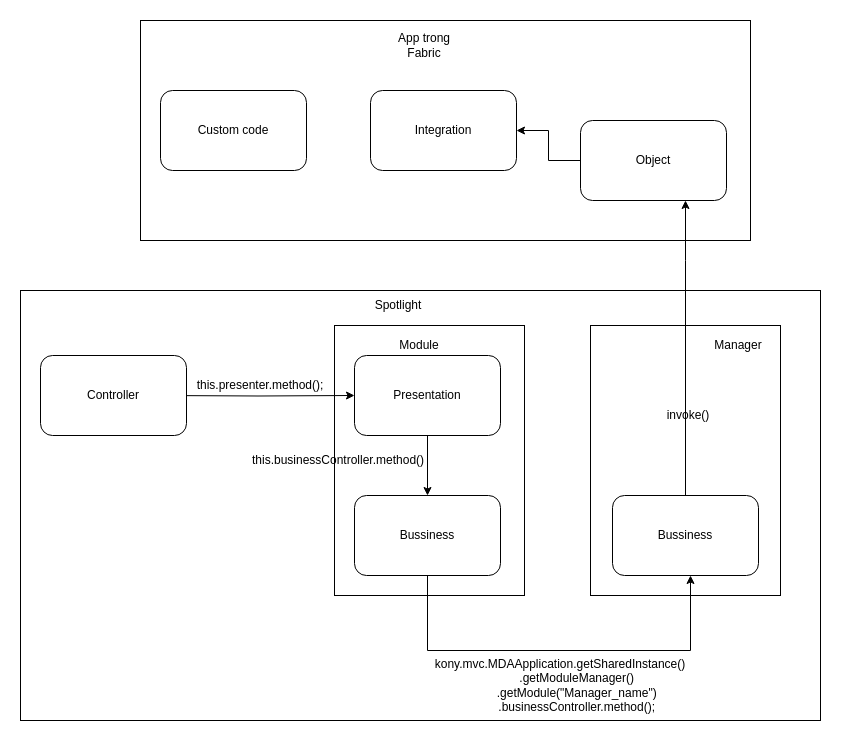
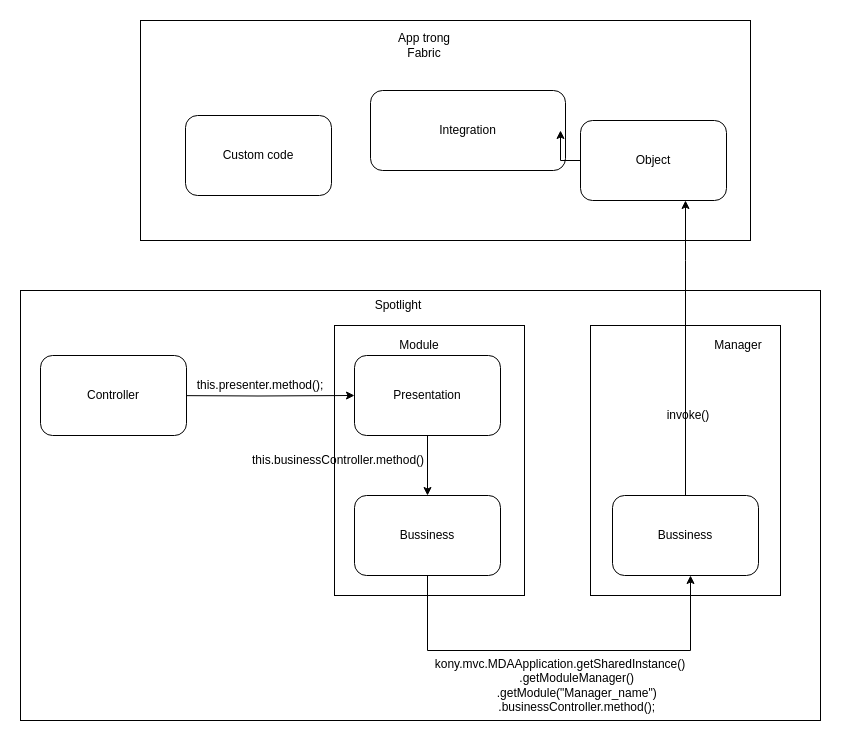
(234, 131) -> (259, 156)
(444, 131) -> (468, 131)
